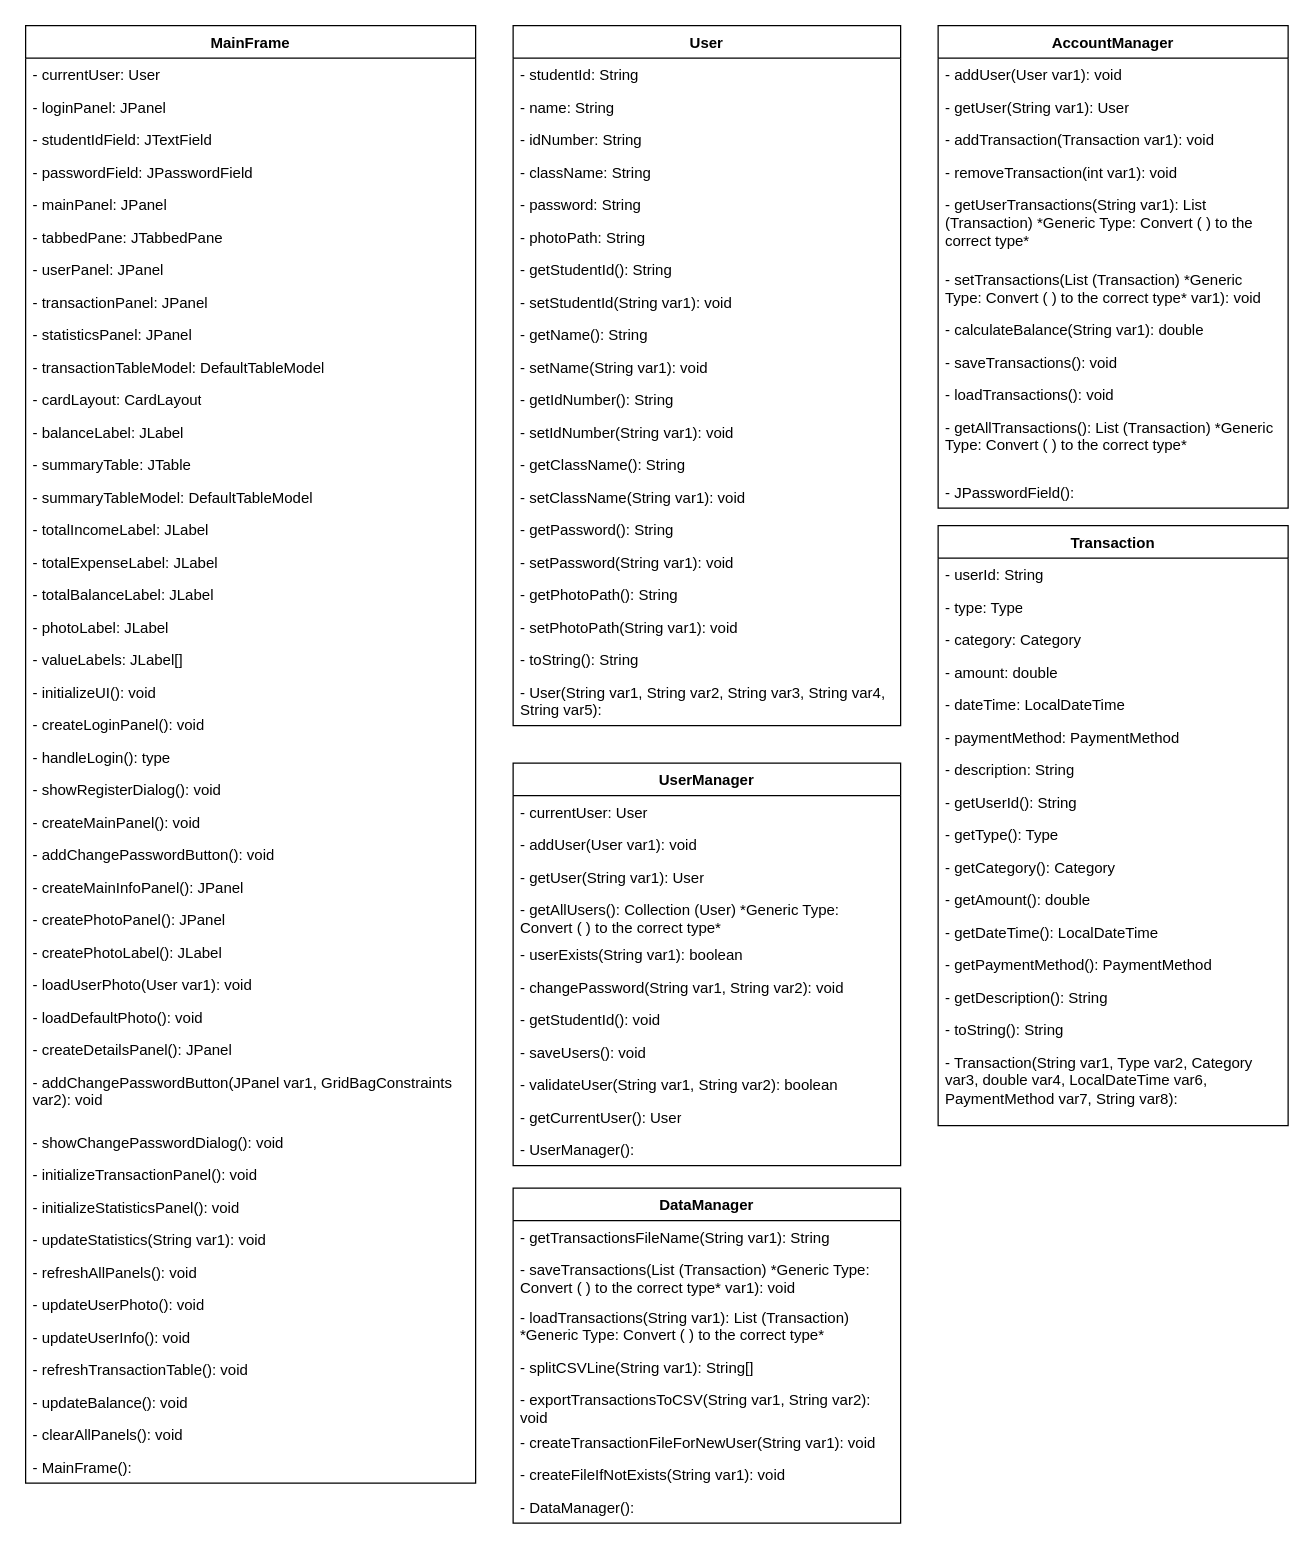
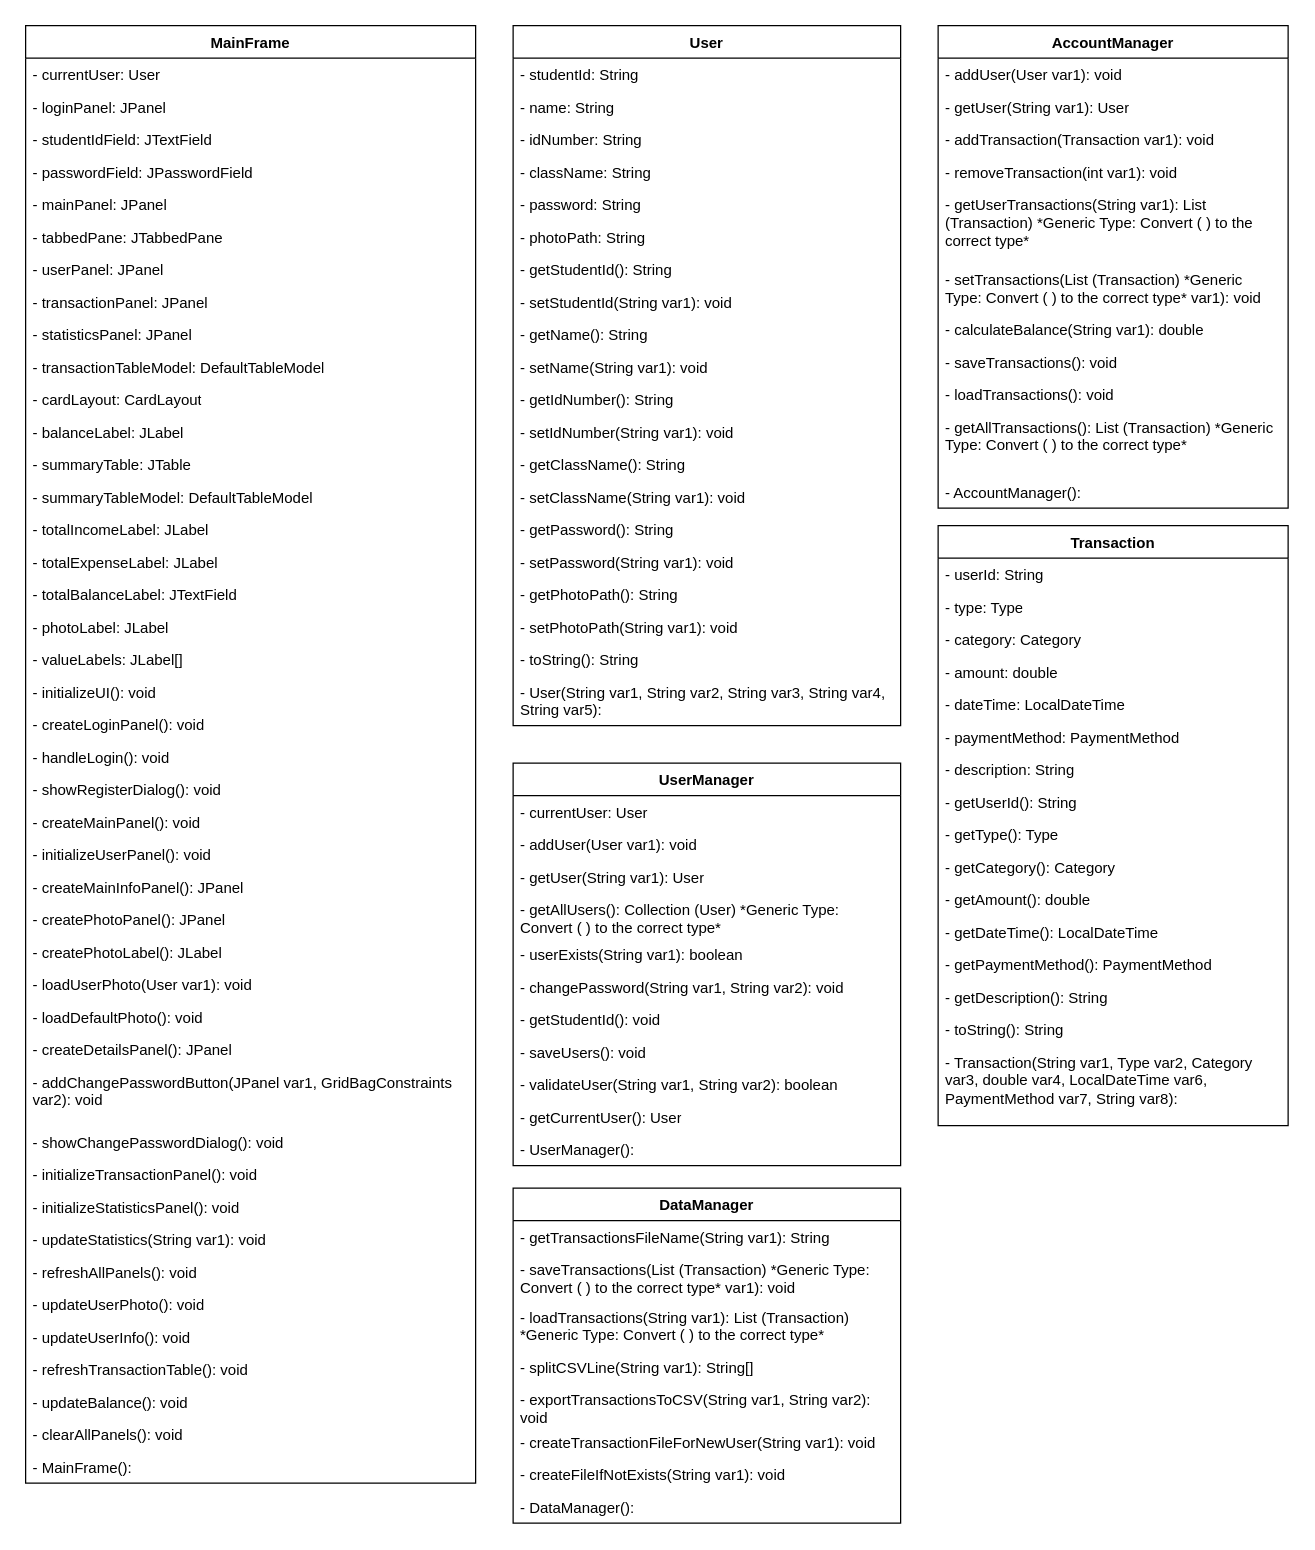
(1018, 493) -> (1022, 493)
(133, 596) -> (148, 596)
(112, 758) -> (110, 758)
(164, 856) -> (135, 856)
